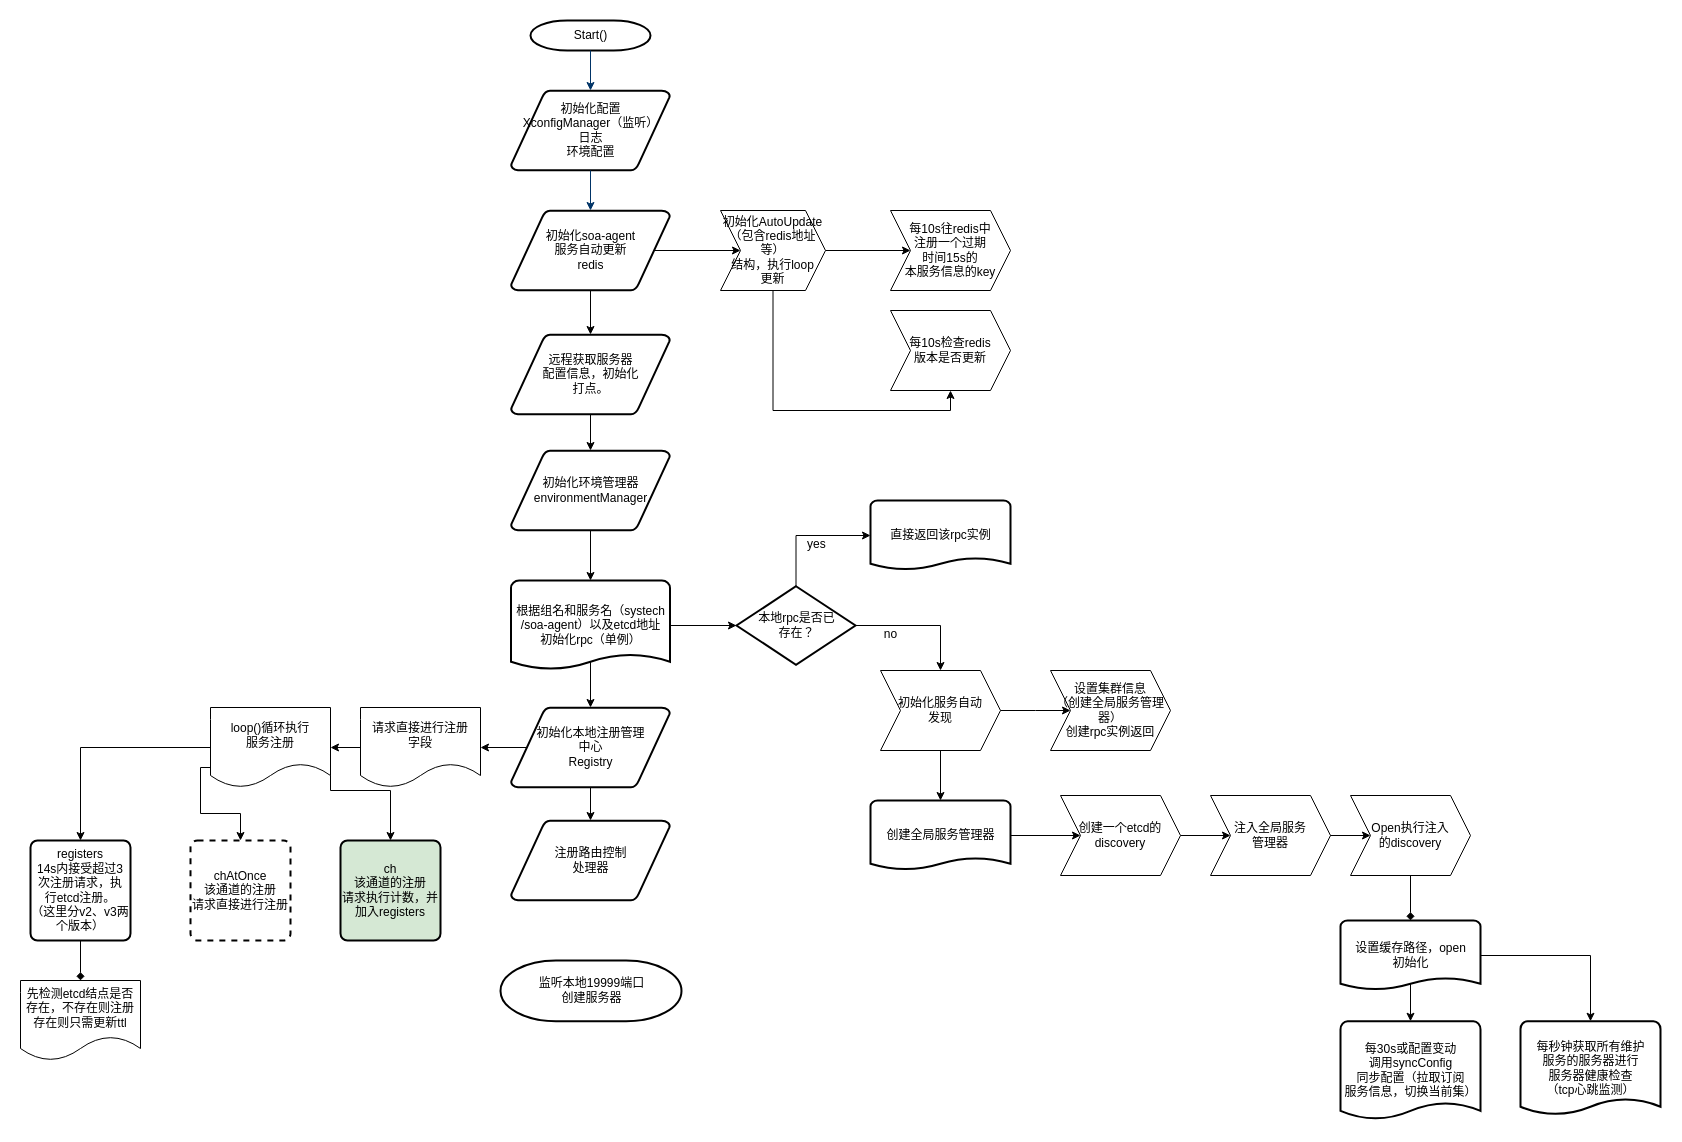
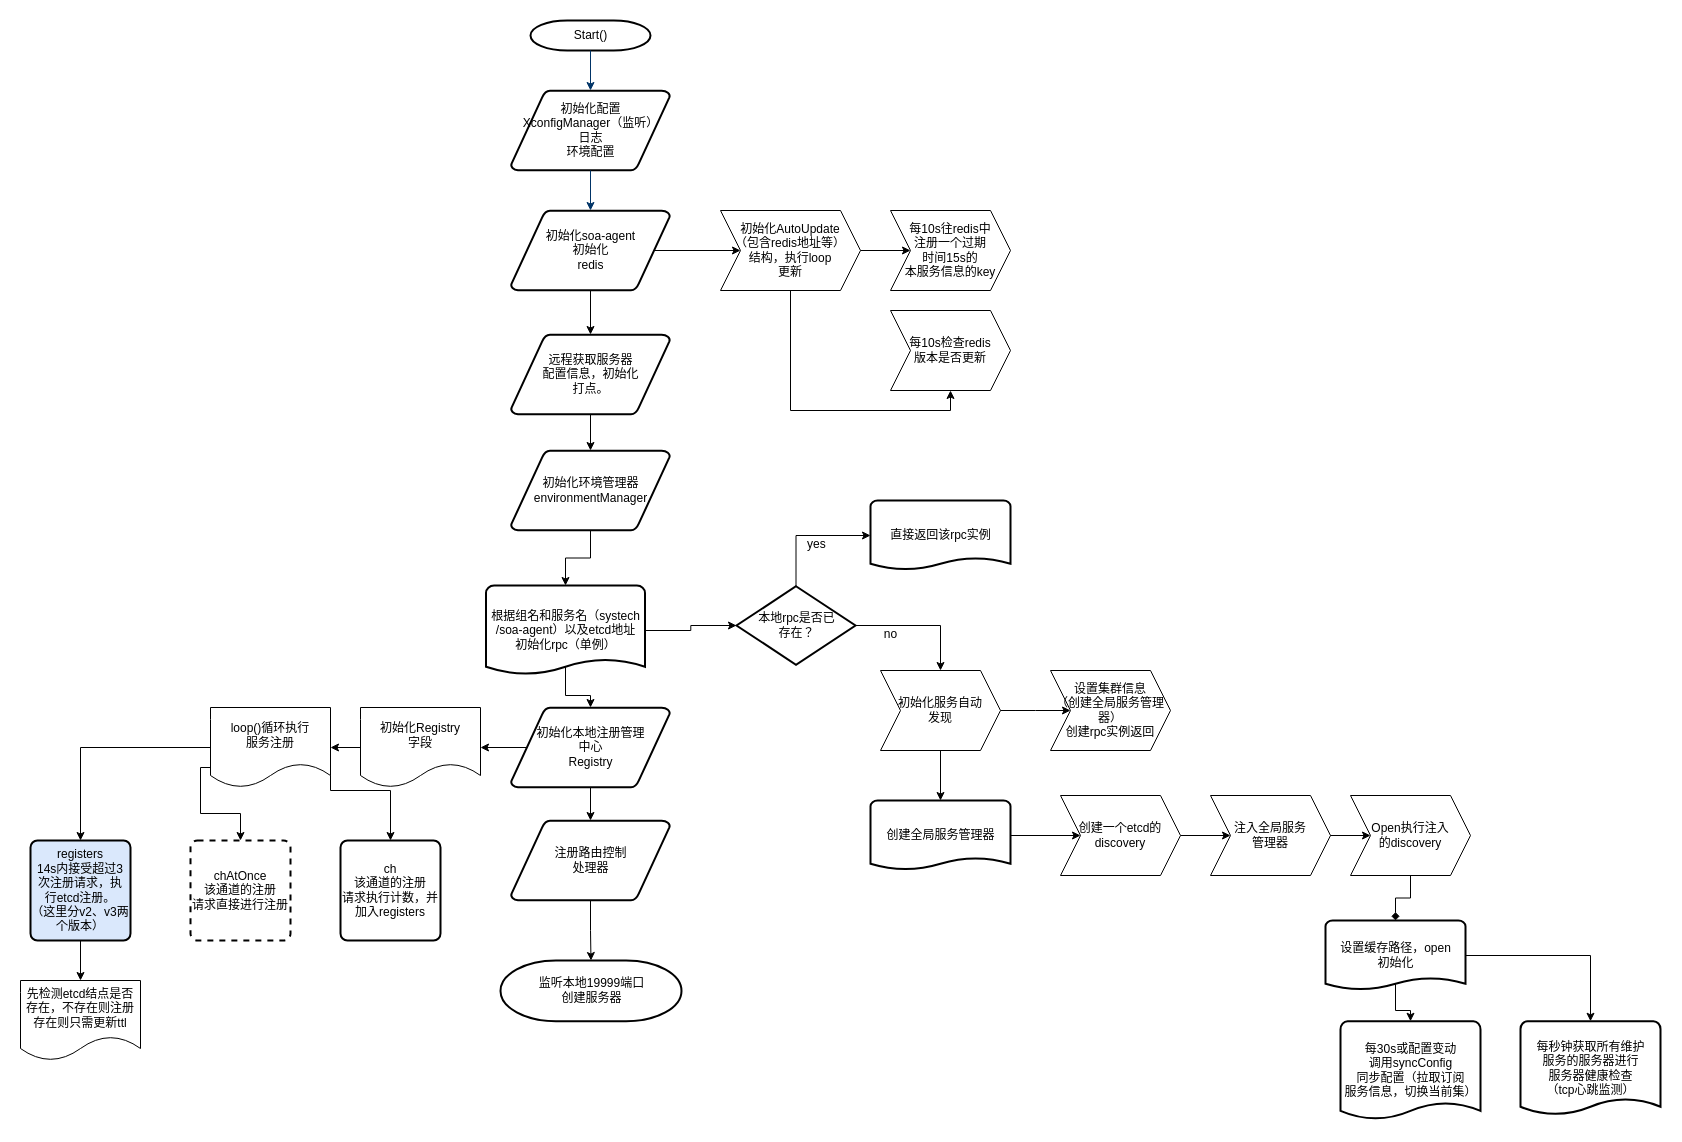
(591, 251) -> (591, 251)
(773, 251) -> (791, 251)
(591, 626) -> (566, 631)
(421, 736) -> (421, 736)
(81, 891) -> (81, 891)
(391, 891) -> (391, 891)
none -> (591, 927)
(1411, 956) -> (1396, 956)
(81, 972) -> (81, 972)
